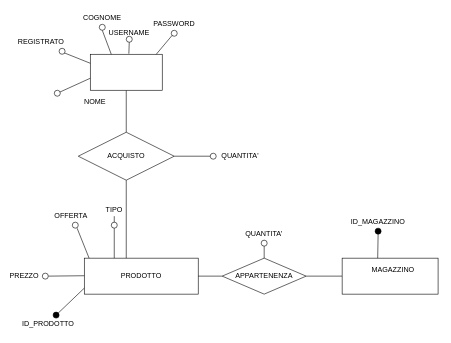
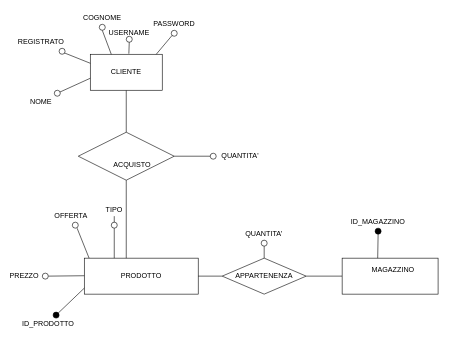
none -> (126, 72)
(95, 102) -> (41, 102)
(126, 156) -> (132, 165)
